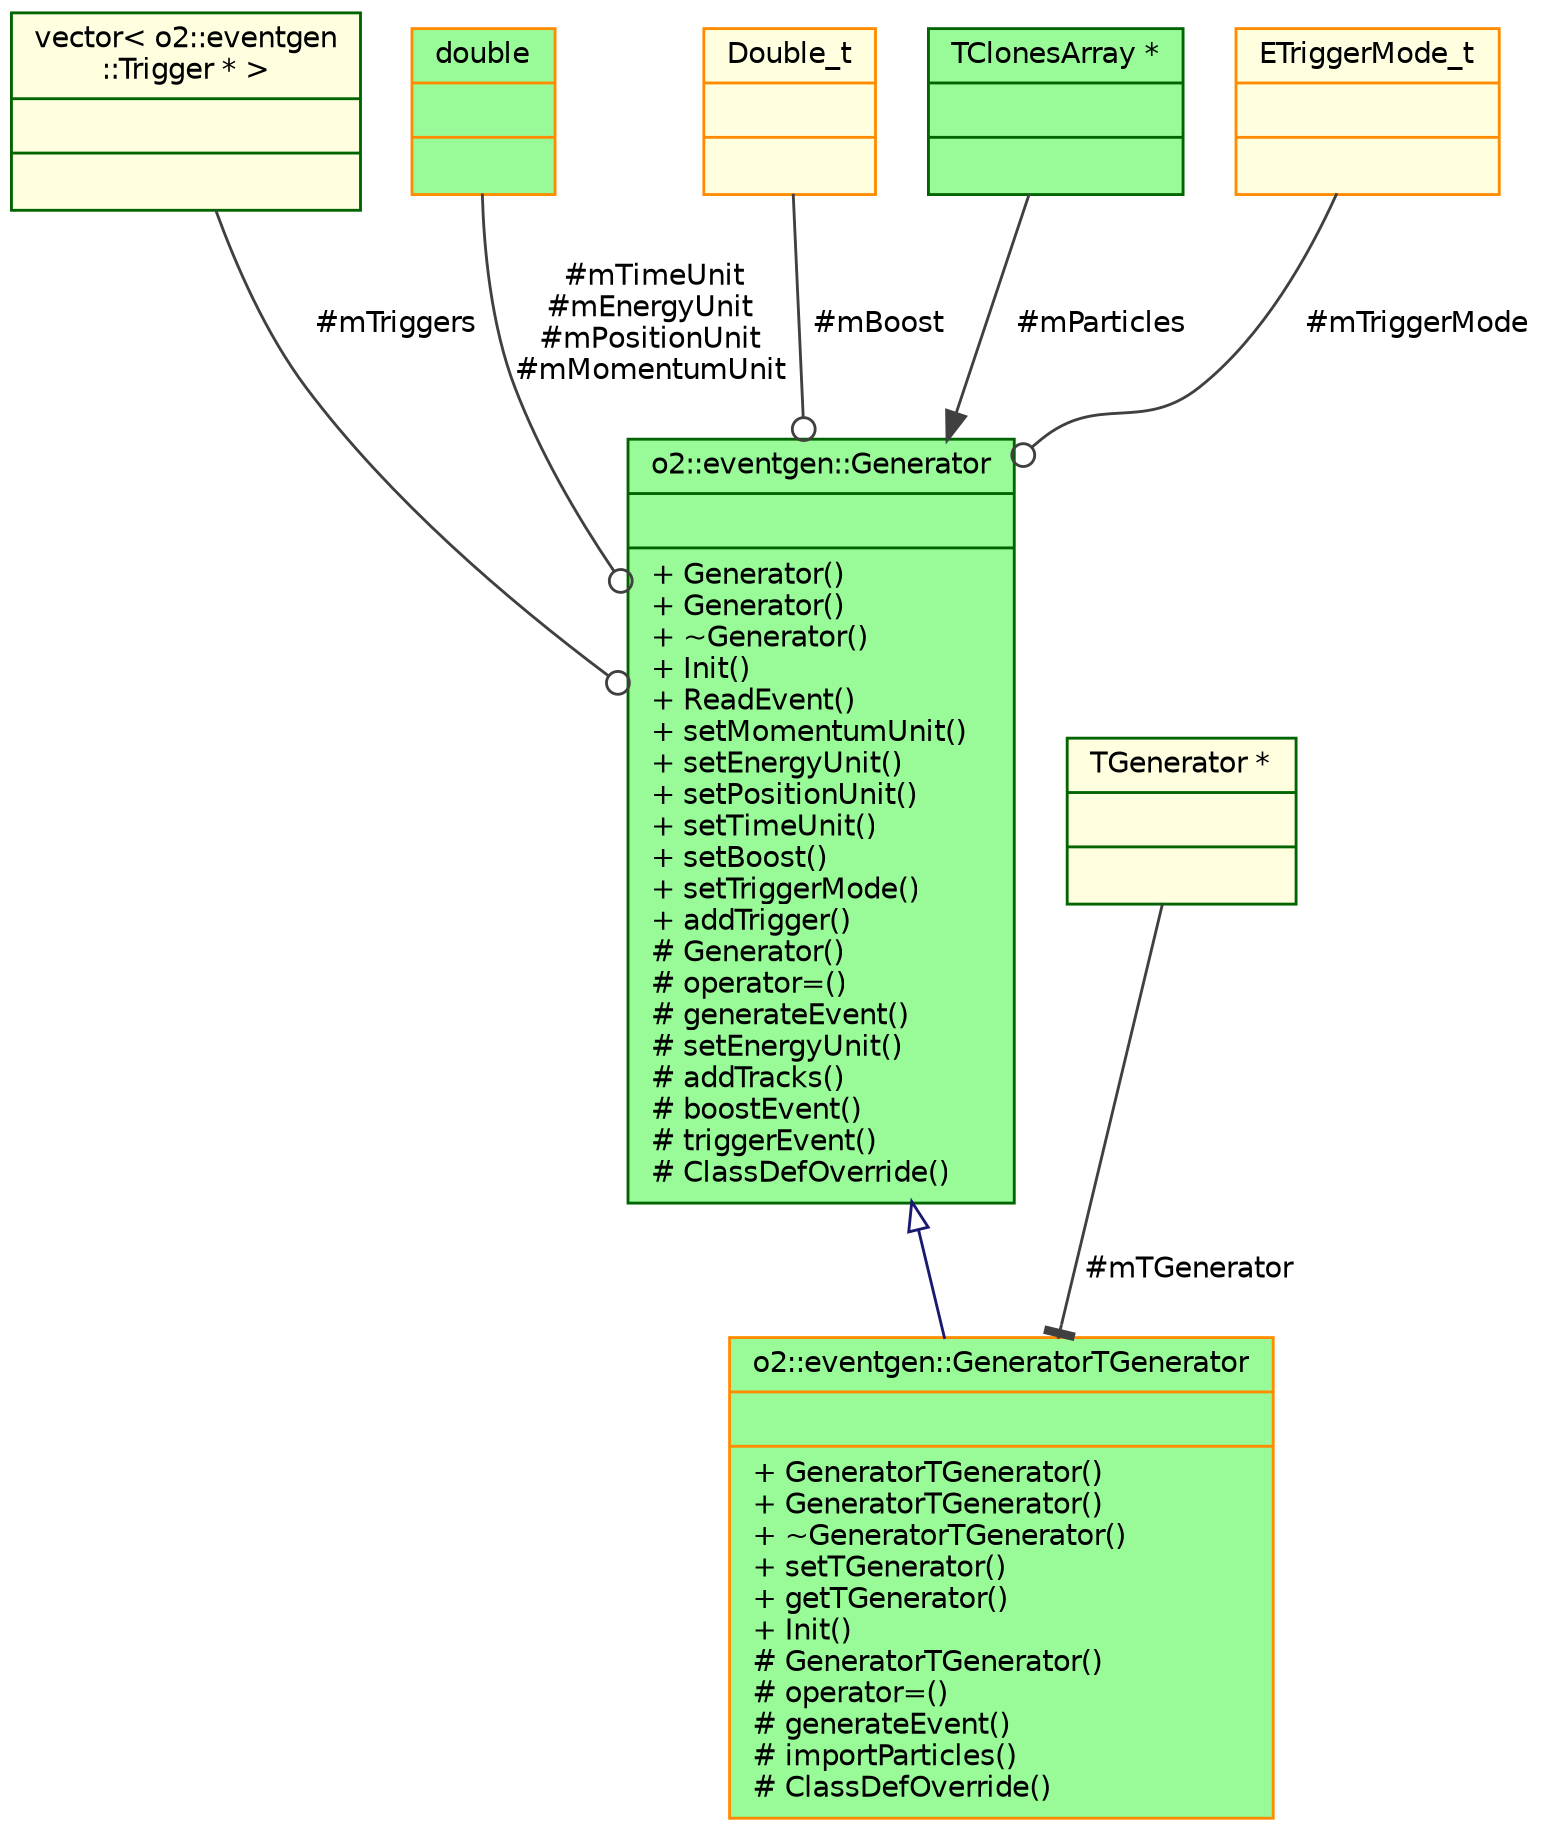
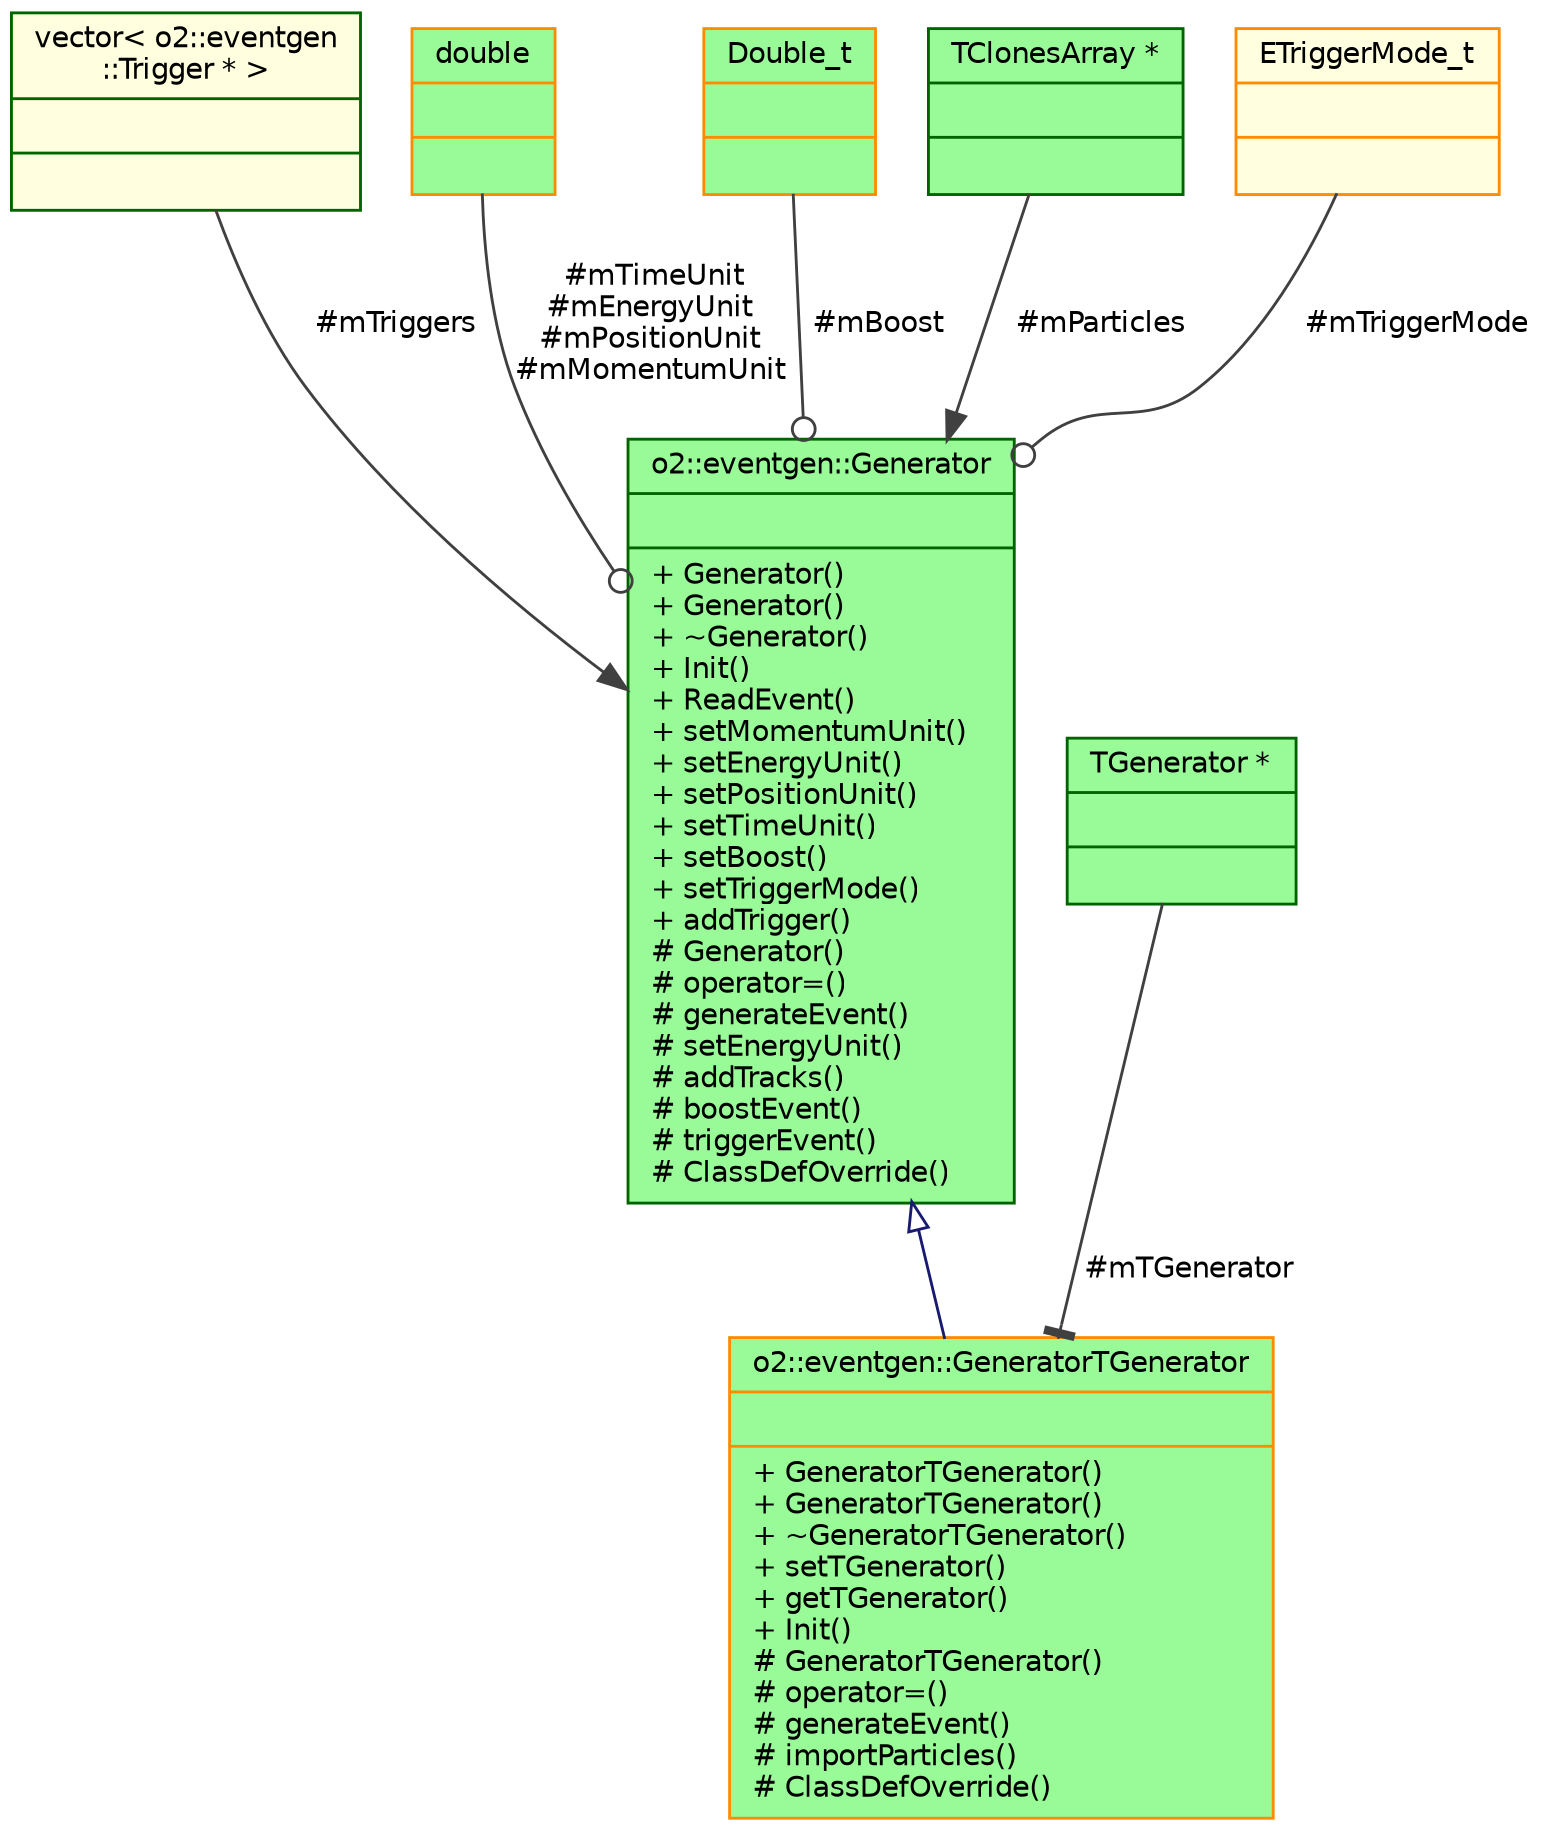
(790, 112) -> (790, 112)
(377, 471) -> (377, 471)
(1182, 821) -> (1182, 821)
